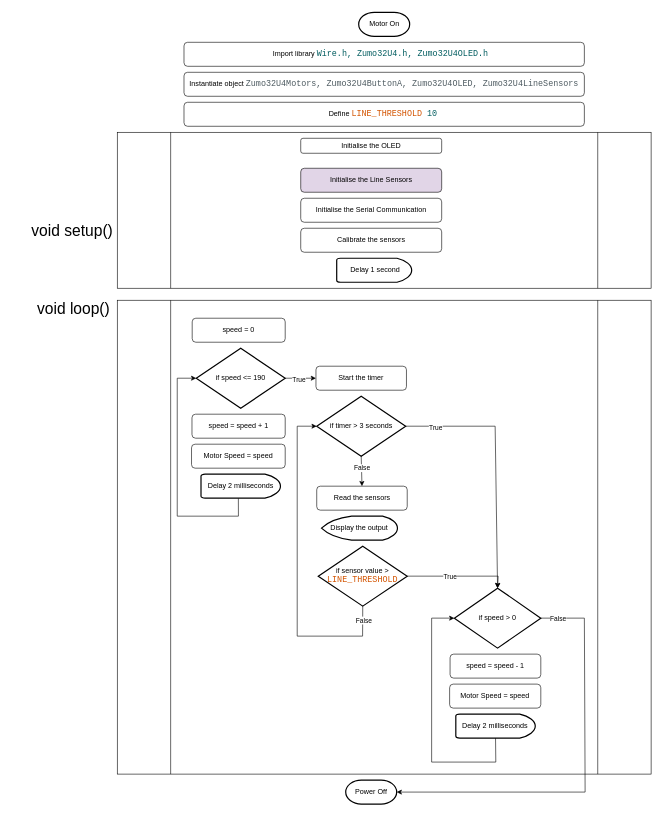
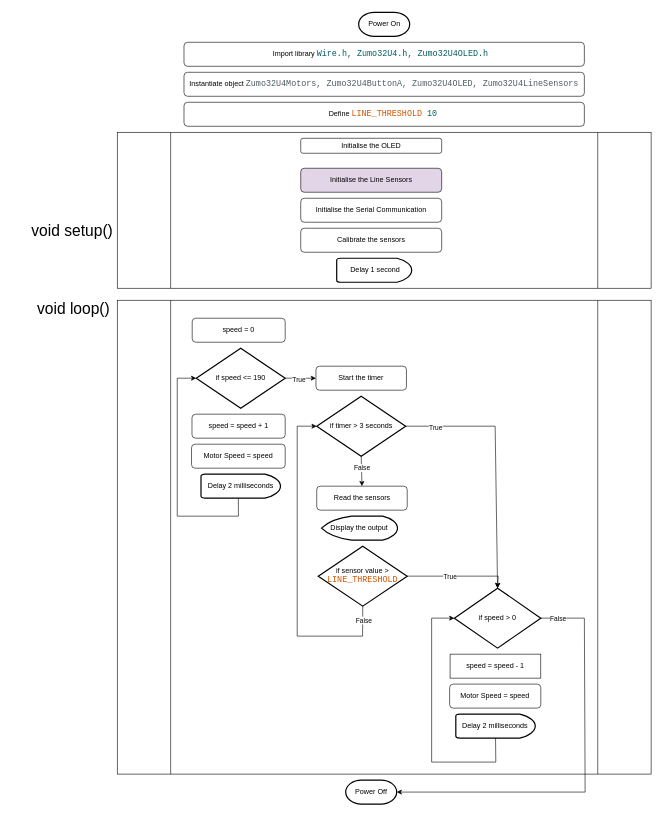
(385, 24) -> (385, 24)
(496, 666) -> (496, 666)
